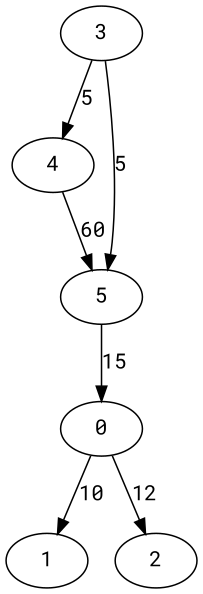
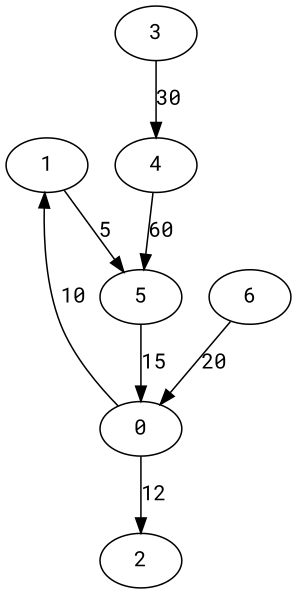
(87, 99) -> (169, 99)
(114, 158) -> (90, 225)
none -> (250, 297)
